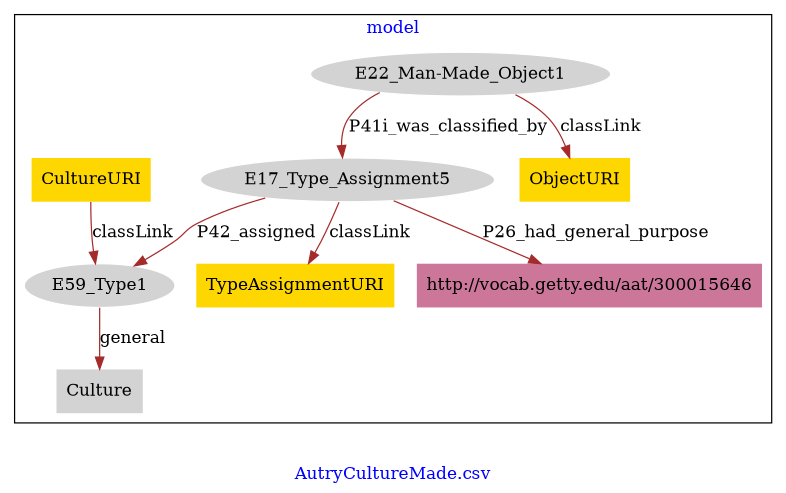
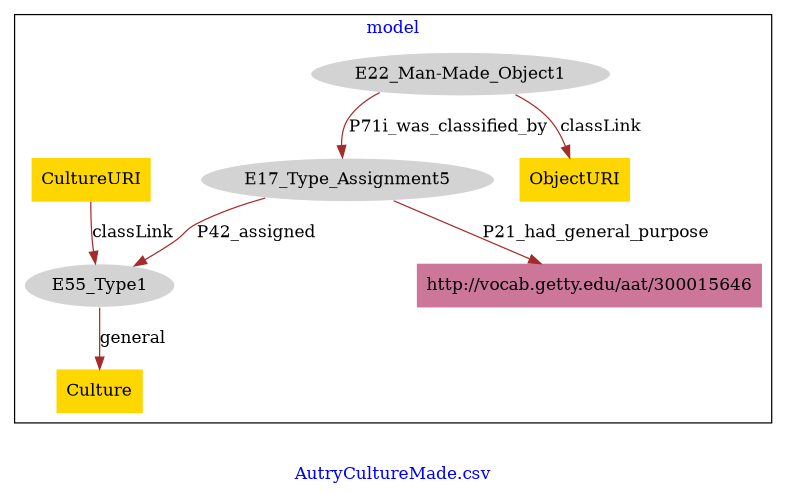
(448, 127) -> (448, 127)
(596, 233) -> (596, 233)
(100, 286) -> (100, 286)
(295, 286) -> none
(100, 391) -> (100, 391)
